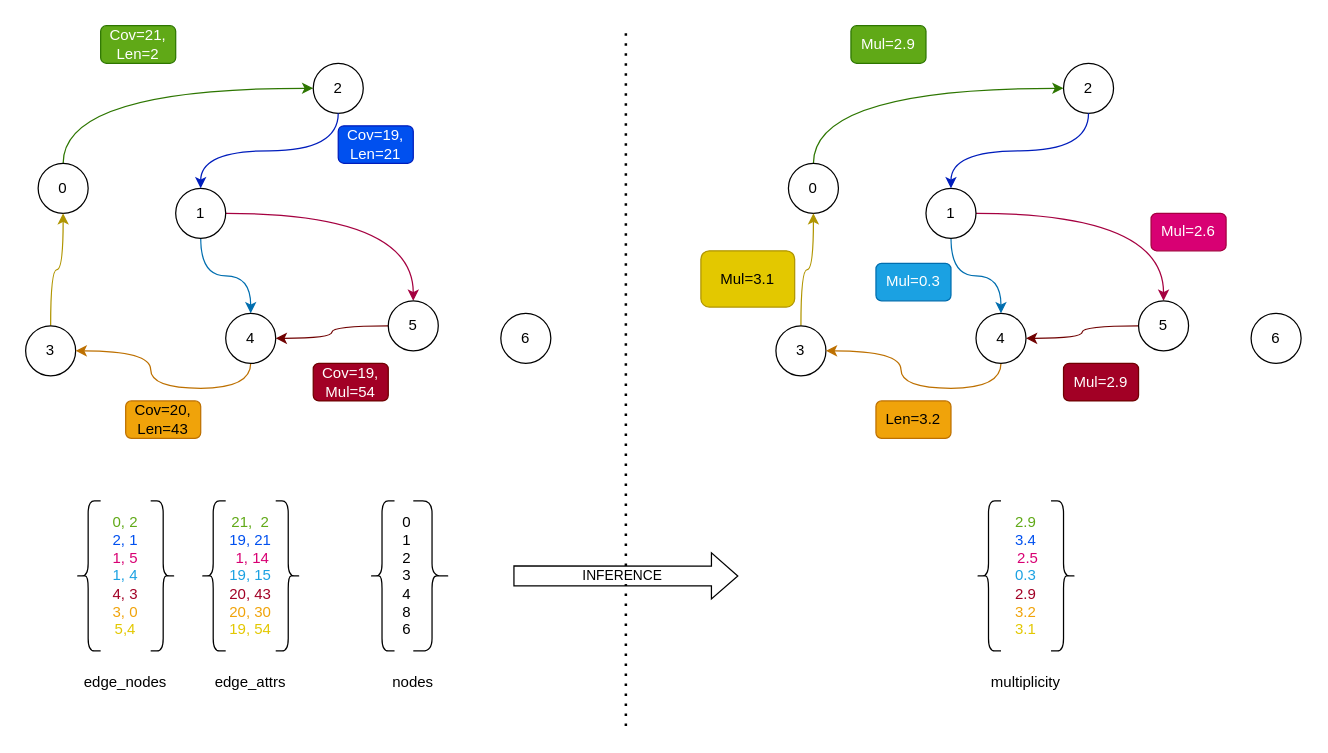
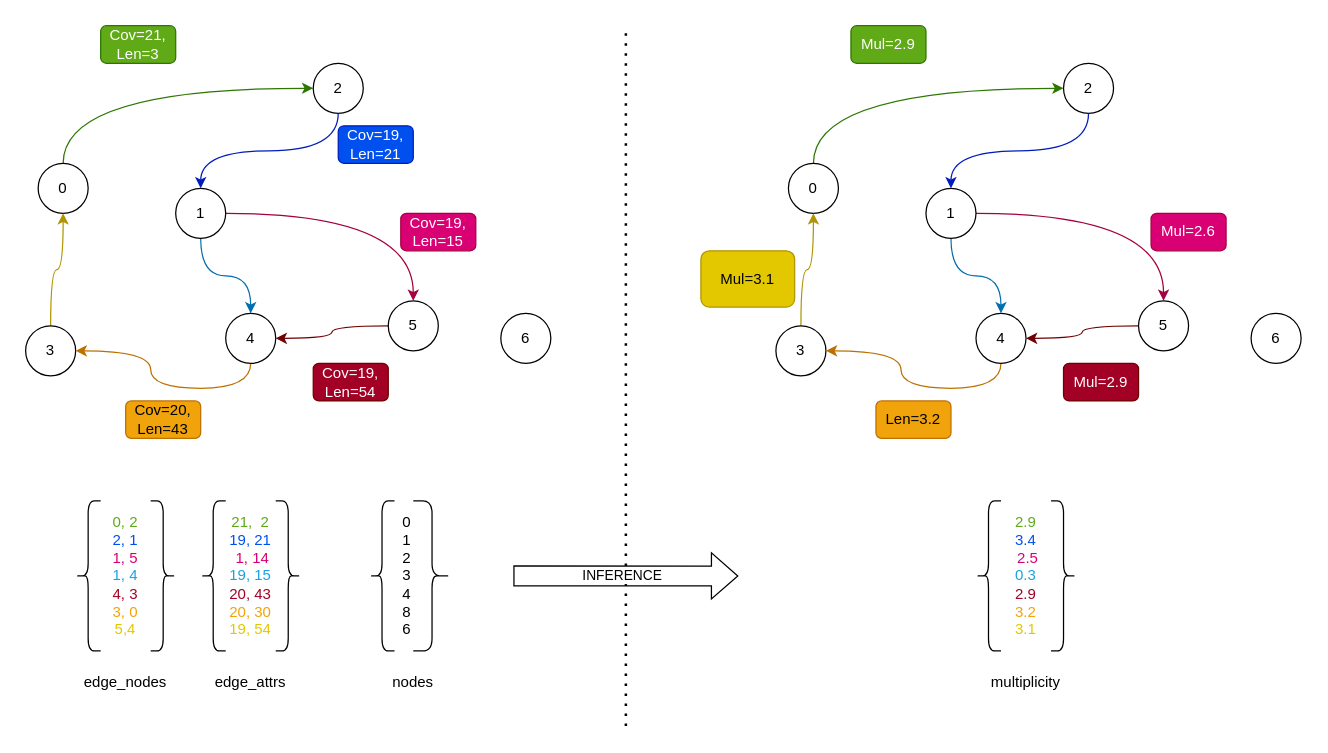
(138, 44) -> (138, 44)
none -> (438, 232)
(913, 282) -> none
(351, 382) -> (351, 382)
